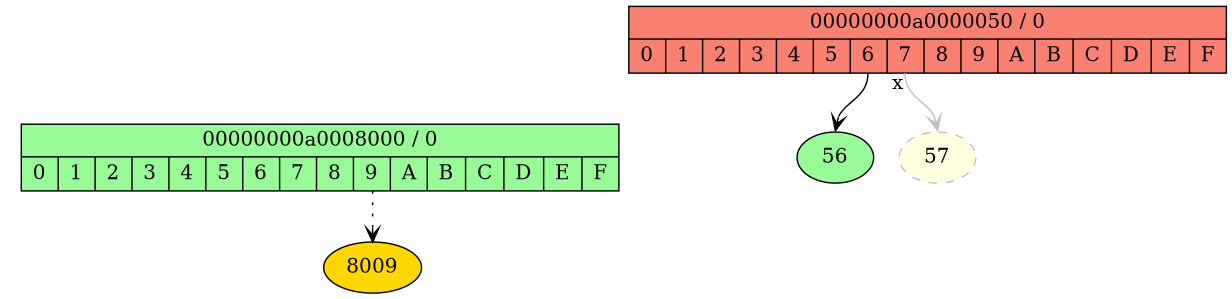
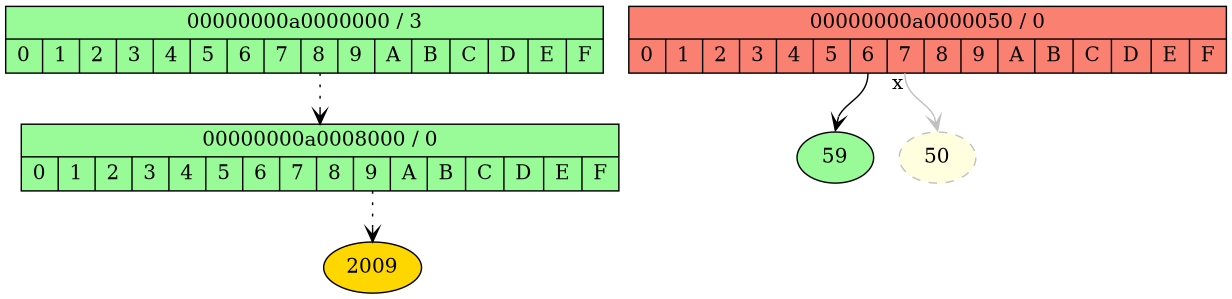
none -> (304, 40)
(835, 158) -> (835, 158)
(938, 158) -> (938, 158)
(373, 268) -> (373, 268)
